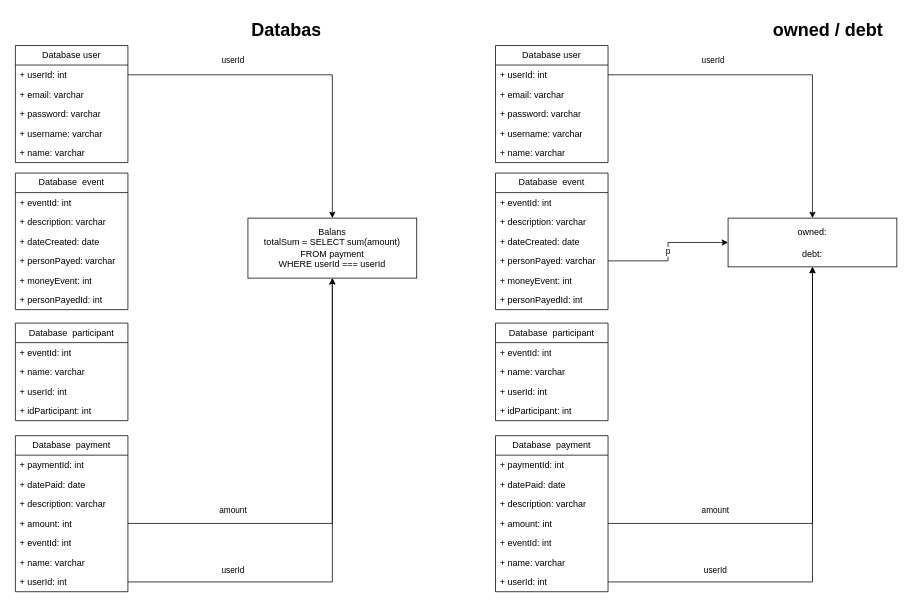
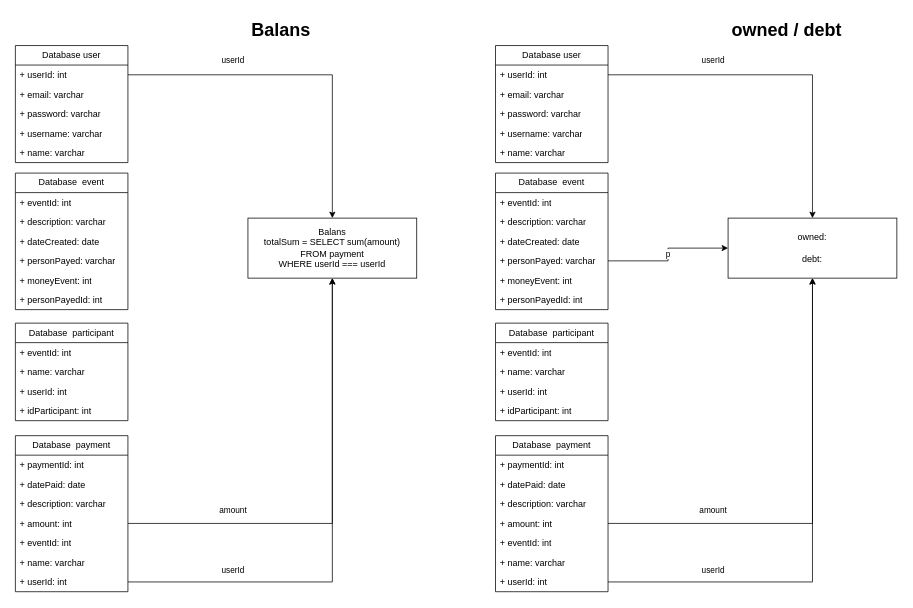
(272, 13) -> (266, 13)
(829, 30) -> (788, 30)
(812, 242) -> (812, 248)
